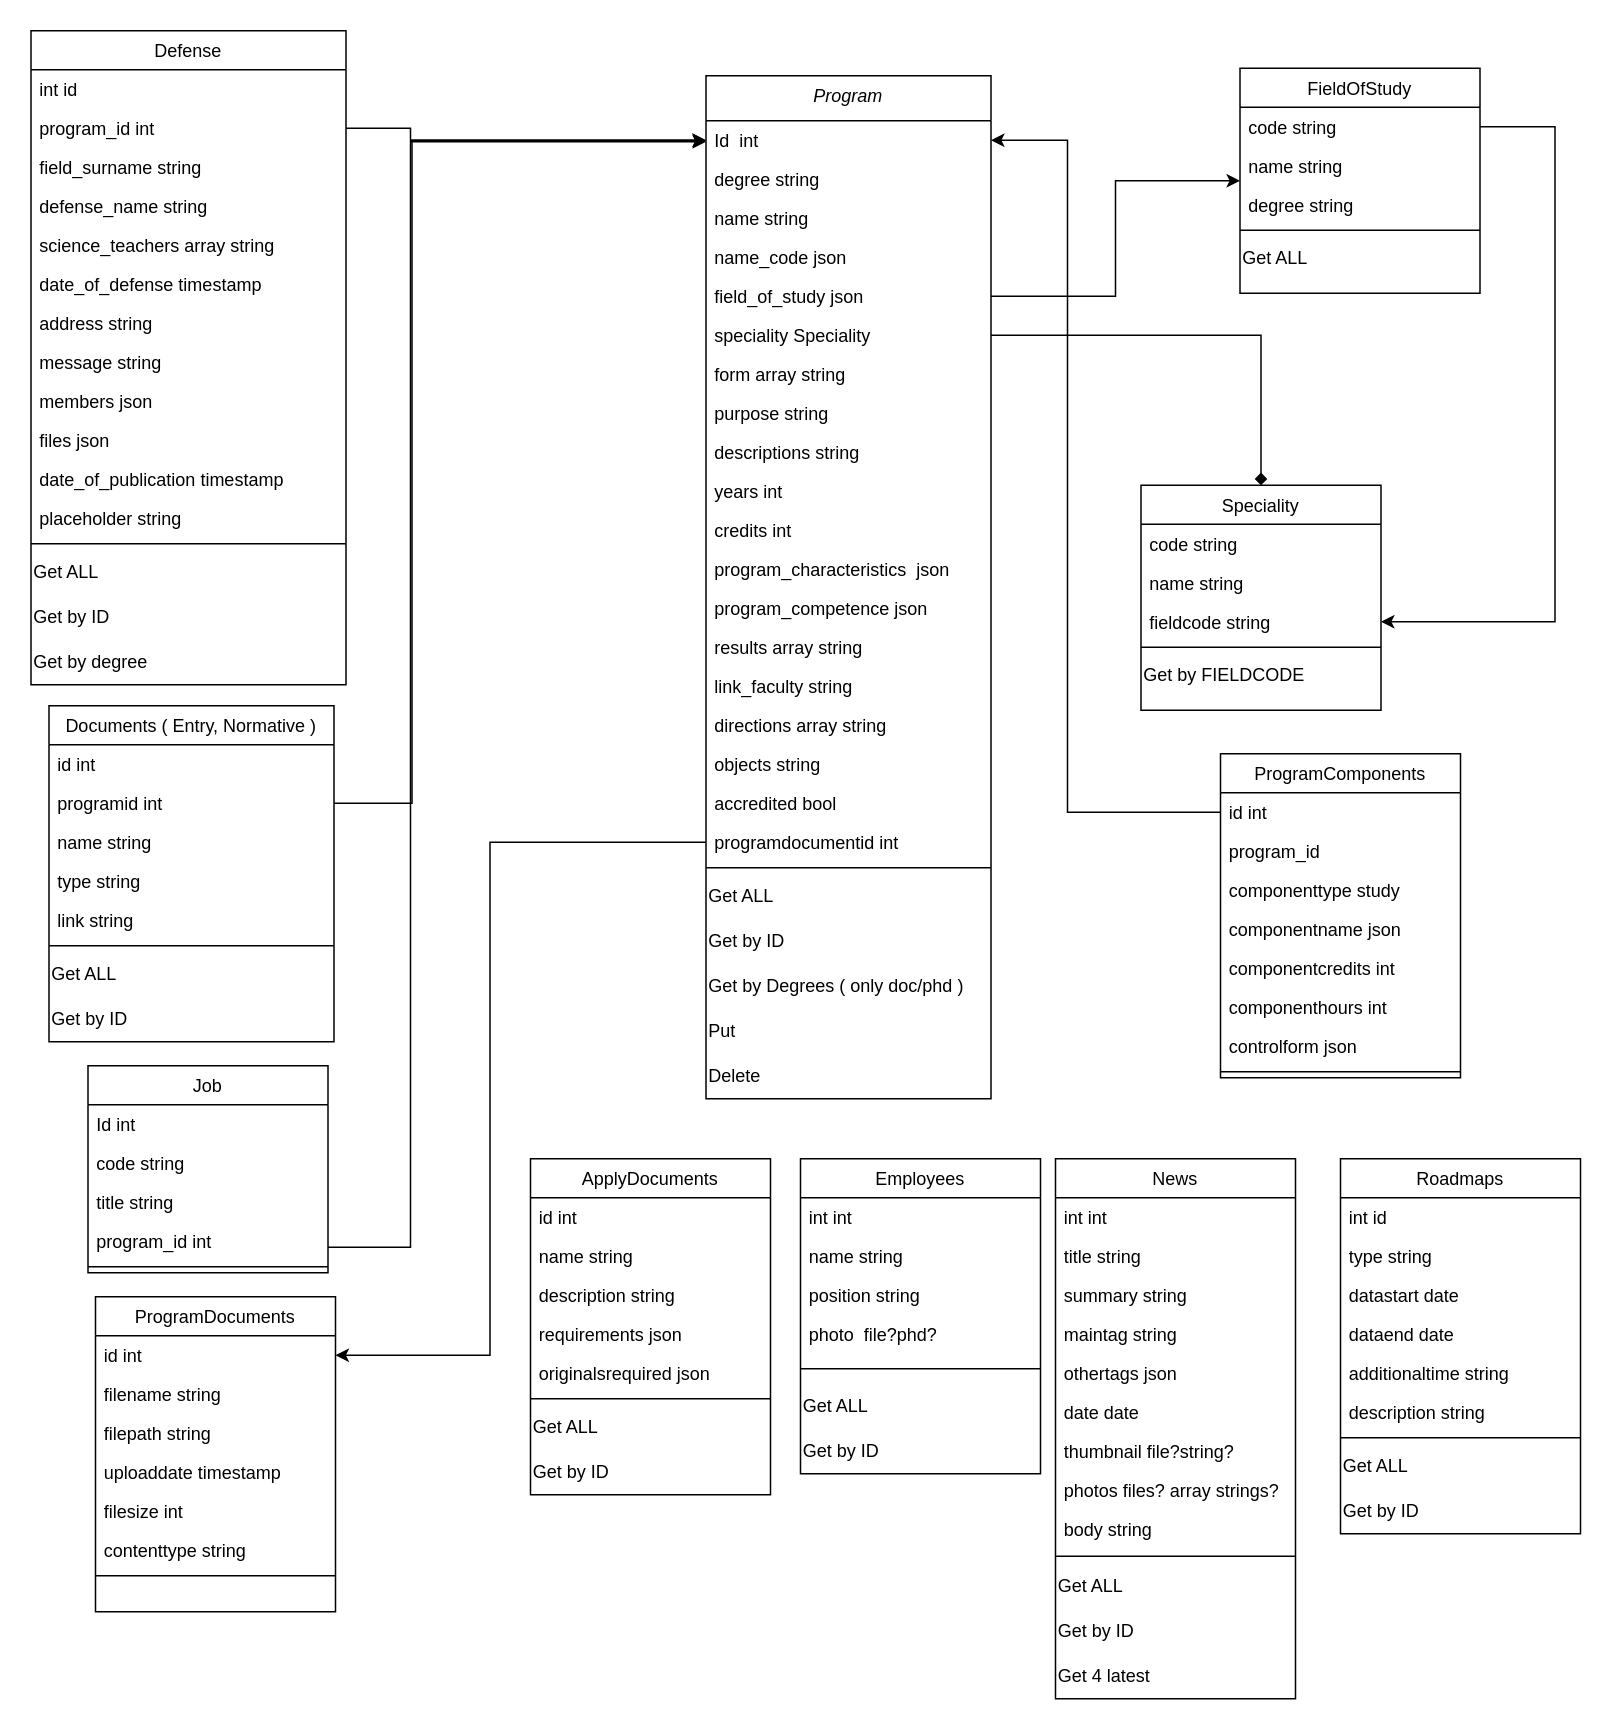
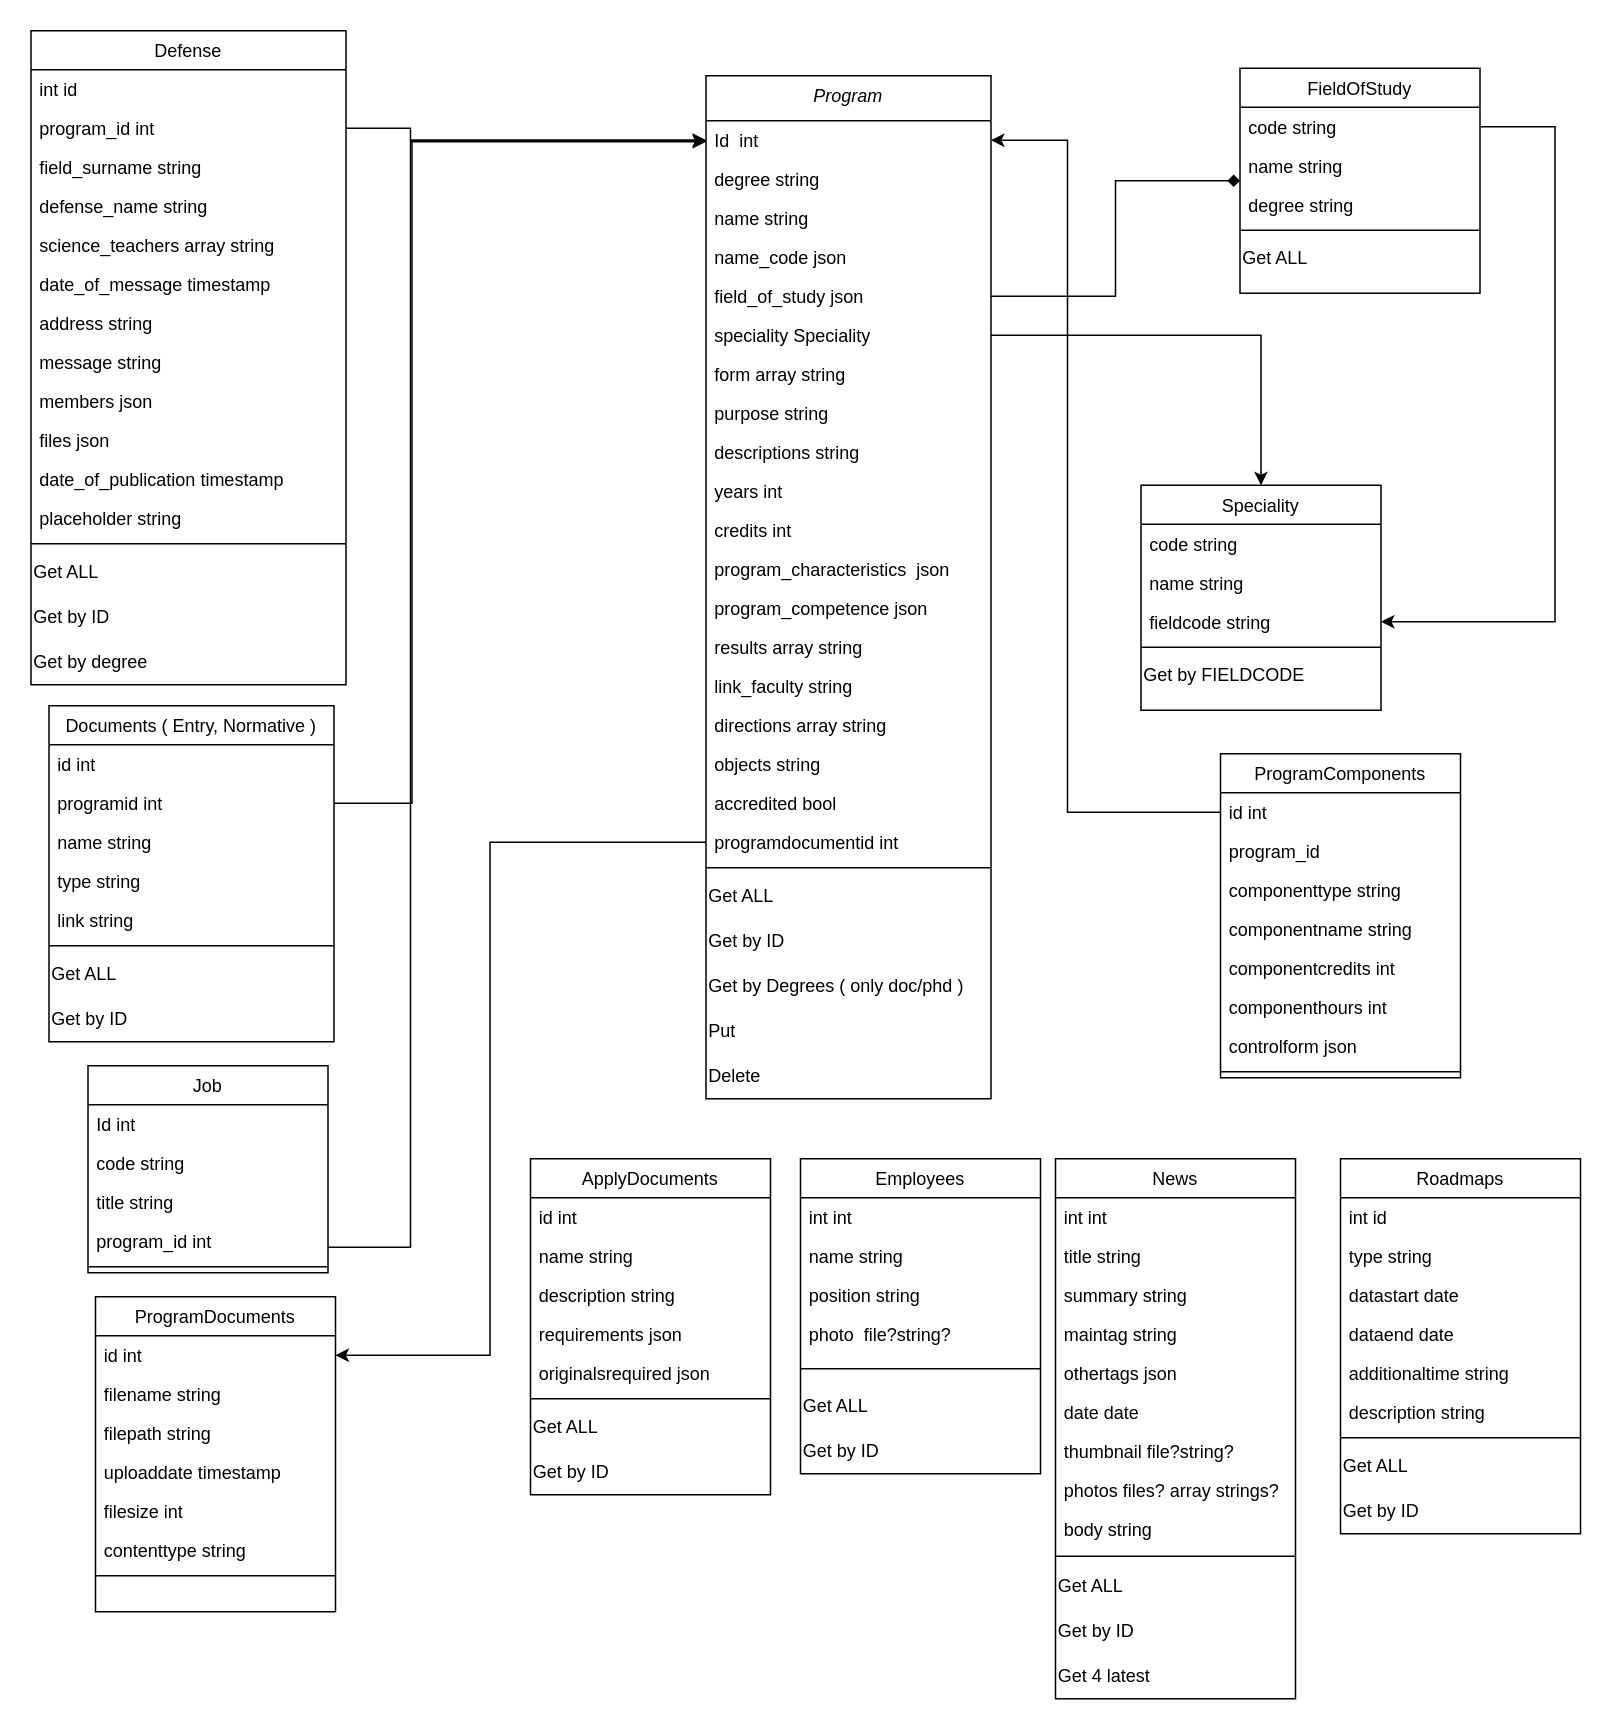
(1228, 181) -> (1227, 181)
(160, 285) -> (160, 285)
(1261, 473) -> (1261, 474)
(1322, 891) -> (1325, 891)
(1317, 930) -> (1325, 930)
(882, 1335) -> (895, 1335)
